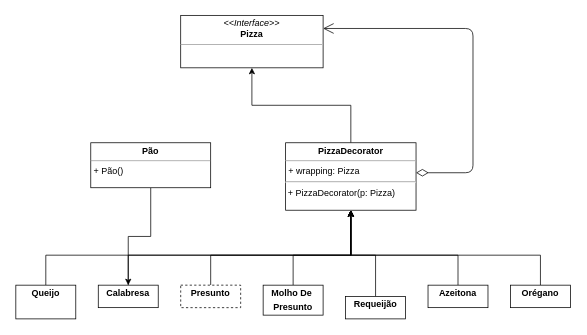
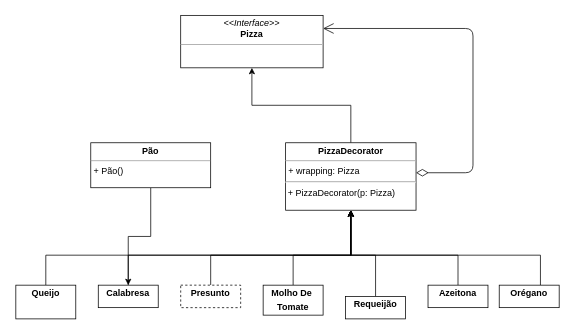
(283, 296) -> (281, 296)
(540, 297) -> (529, 297)
